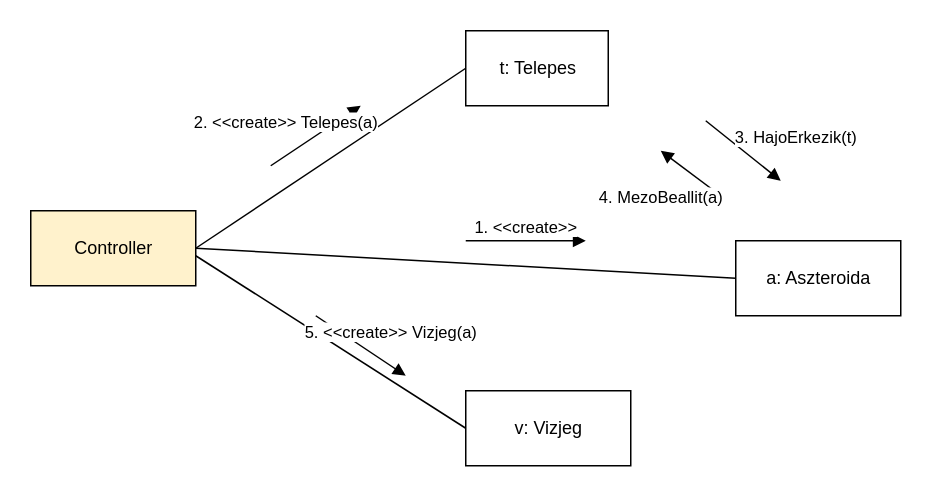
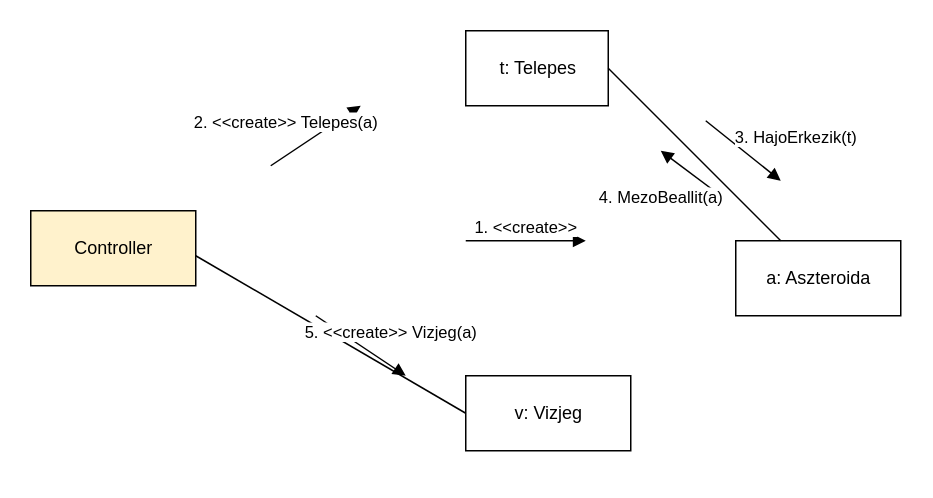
none -> (695, 155)
(332, 158) -> none
(468, 263) -> none
(548, 428) -> (548, 413)
